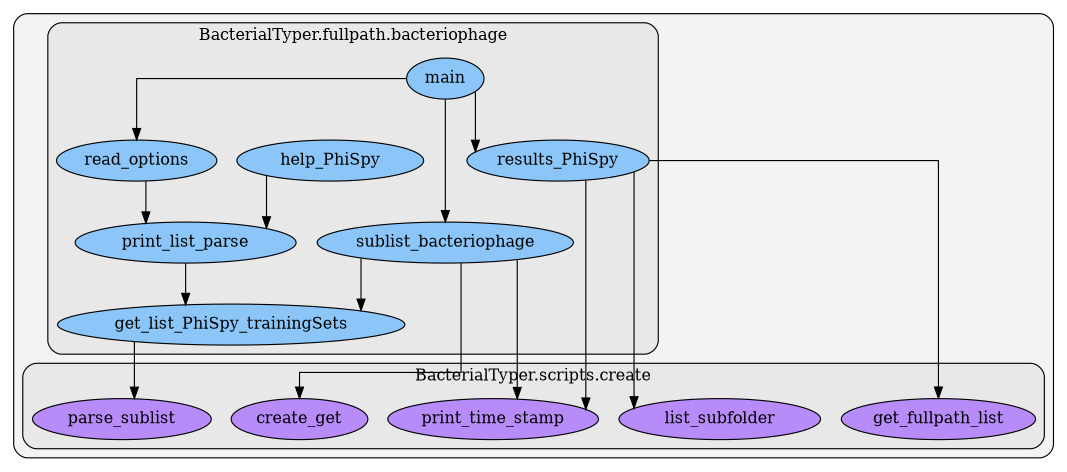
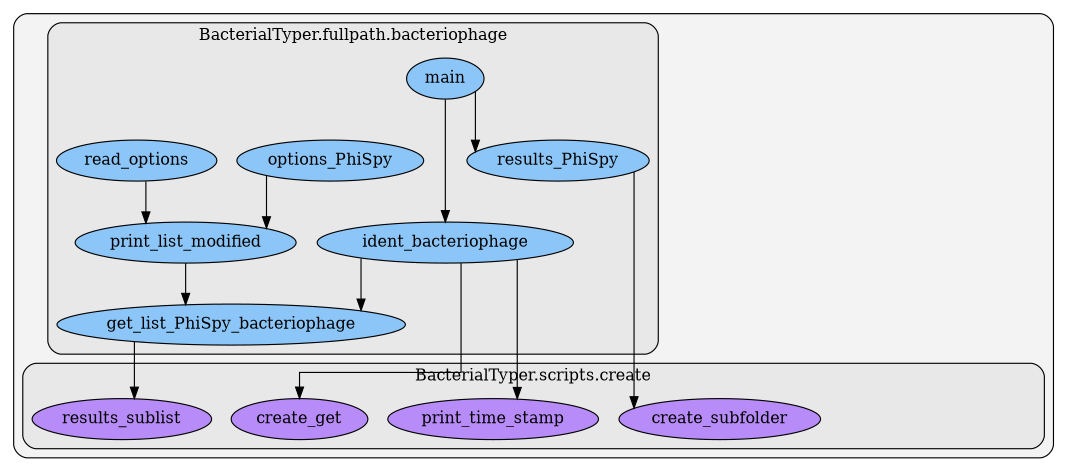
(247, 79) -> none
(330, 161) -> (330, 161)
(186, 243) -> (186, 243)
(445, 243) -> (445, 243)
(586, 289) -> none
(231, 325) -> (231, 325)
(122, 419) -> (122, 419)
(720, 419) -> (720, 419)
(938, 419) -> none
